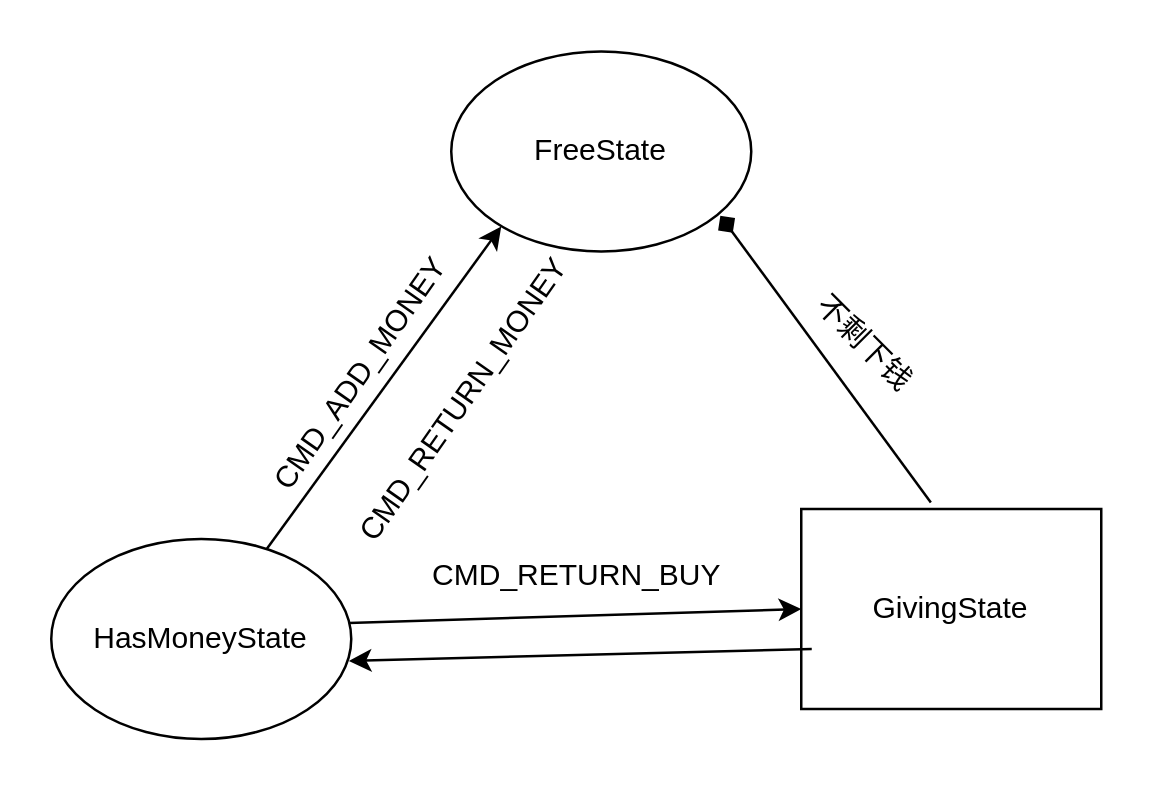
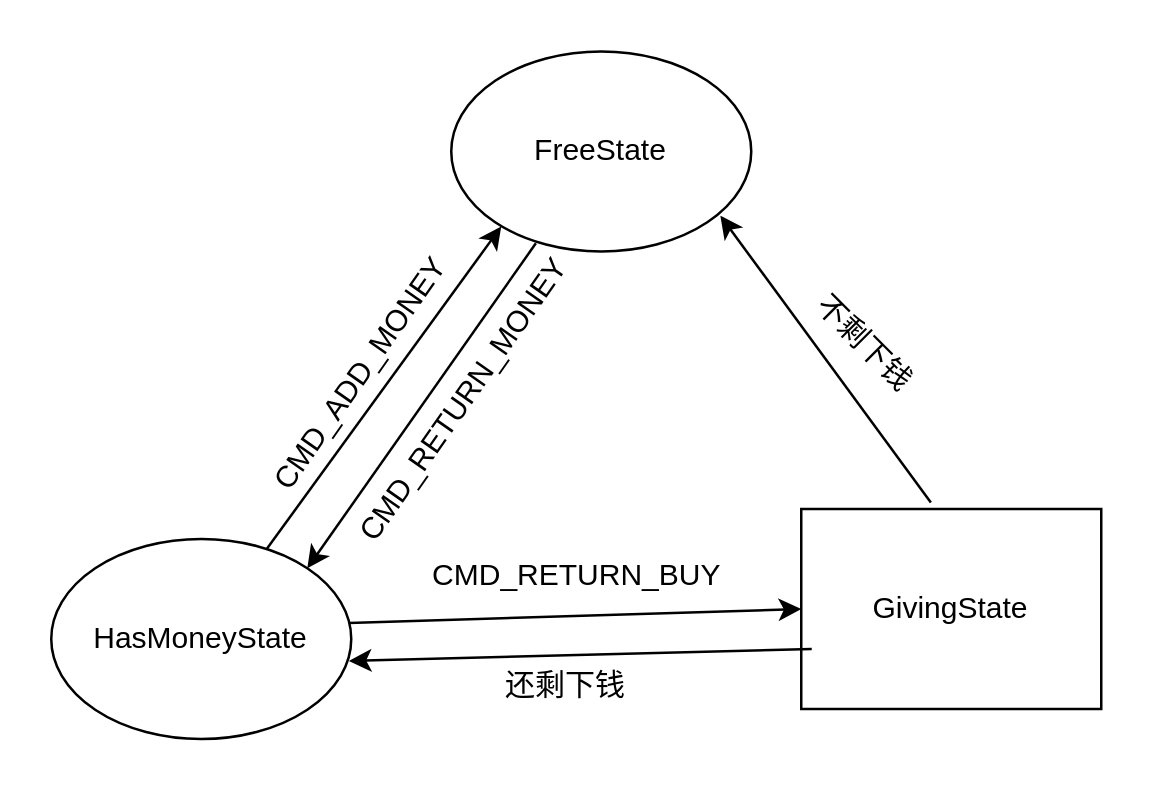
(732, 232) -> (731, 230)
none -> (426, 399)
none -> (589, 689)
